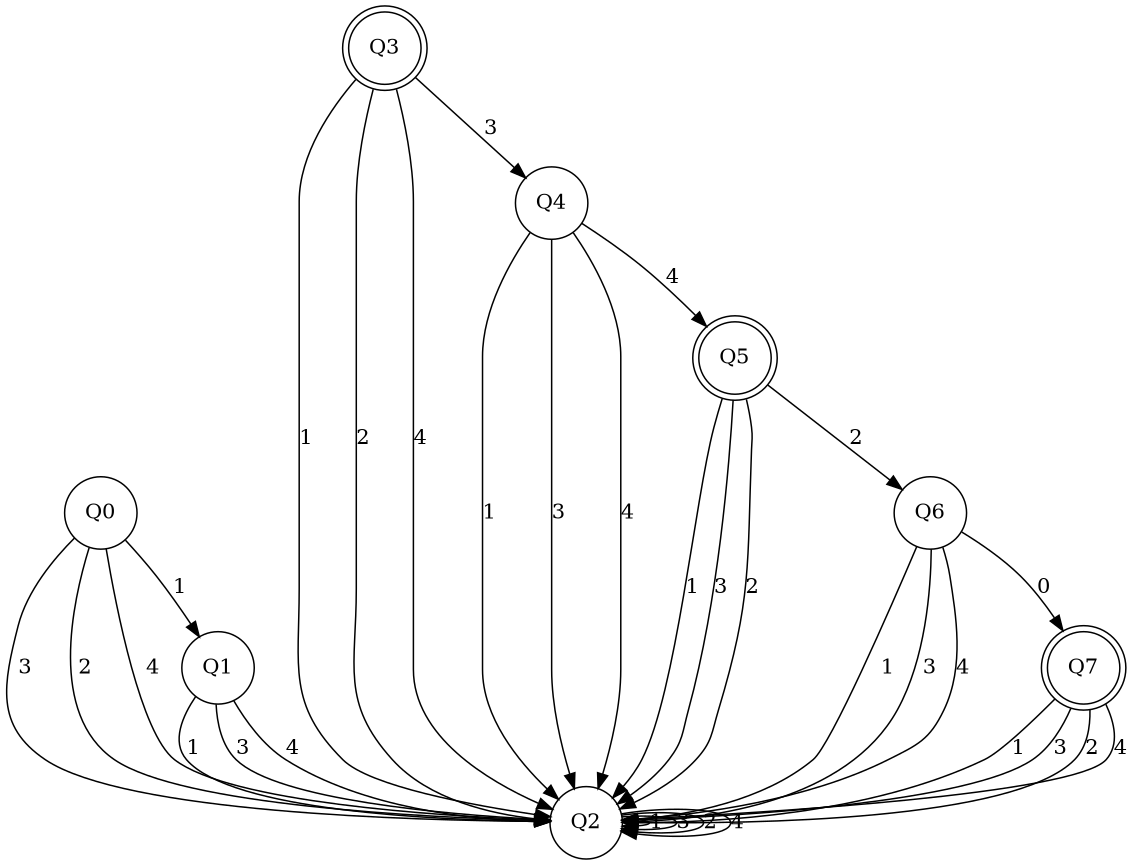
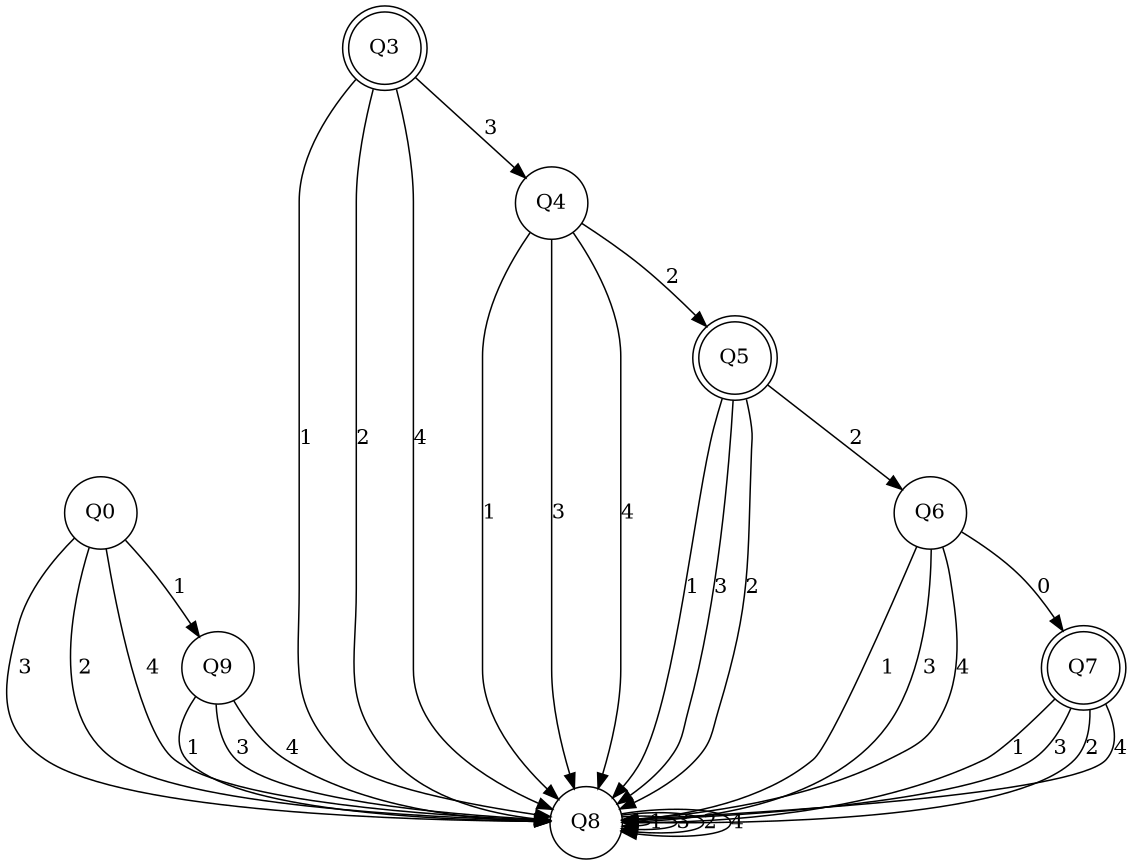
(673, 278) -> (673, 278)
(218, 668) -> (218, 668)
(586, 823) -> (586, 823)
